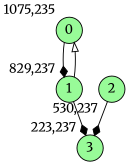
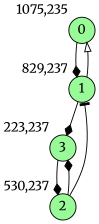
none -> (86, 153)
none -> (57, 172)
